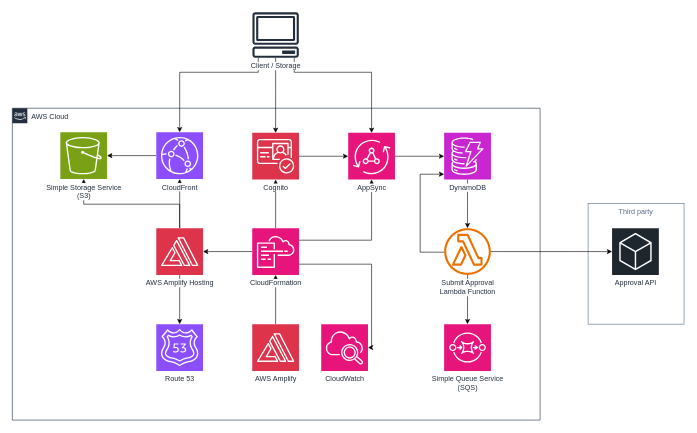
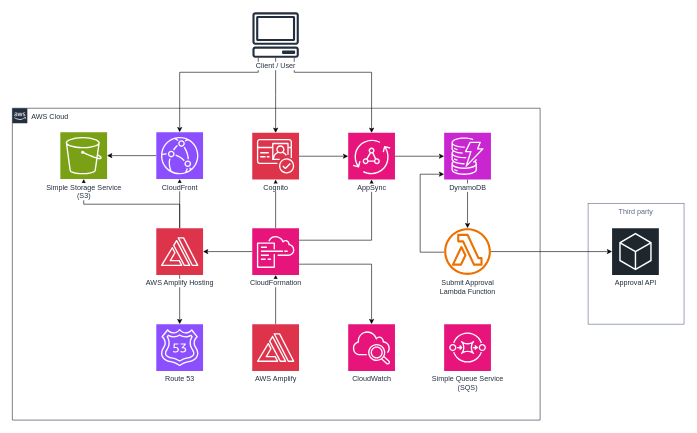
(276, 66) -> (276, 66)
(468, 307) -> none
(345, 348) -> (372, 348)
